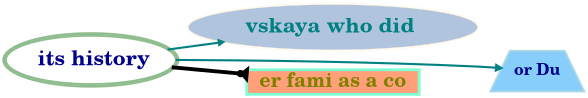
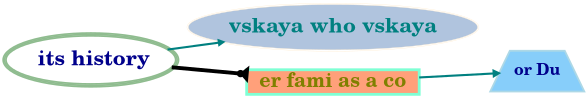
(333, 27) -> (333, 27)
(336, 62) -> (456, 75)
